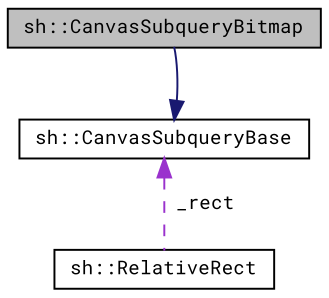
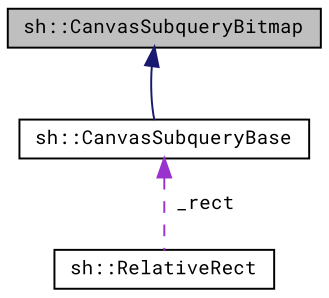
(177, 74) -> (151, 93)
